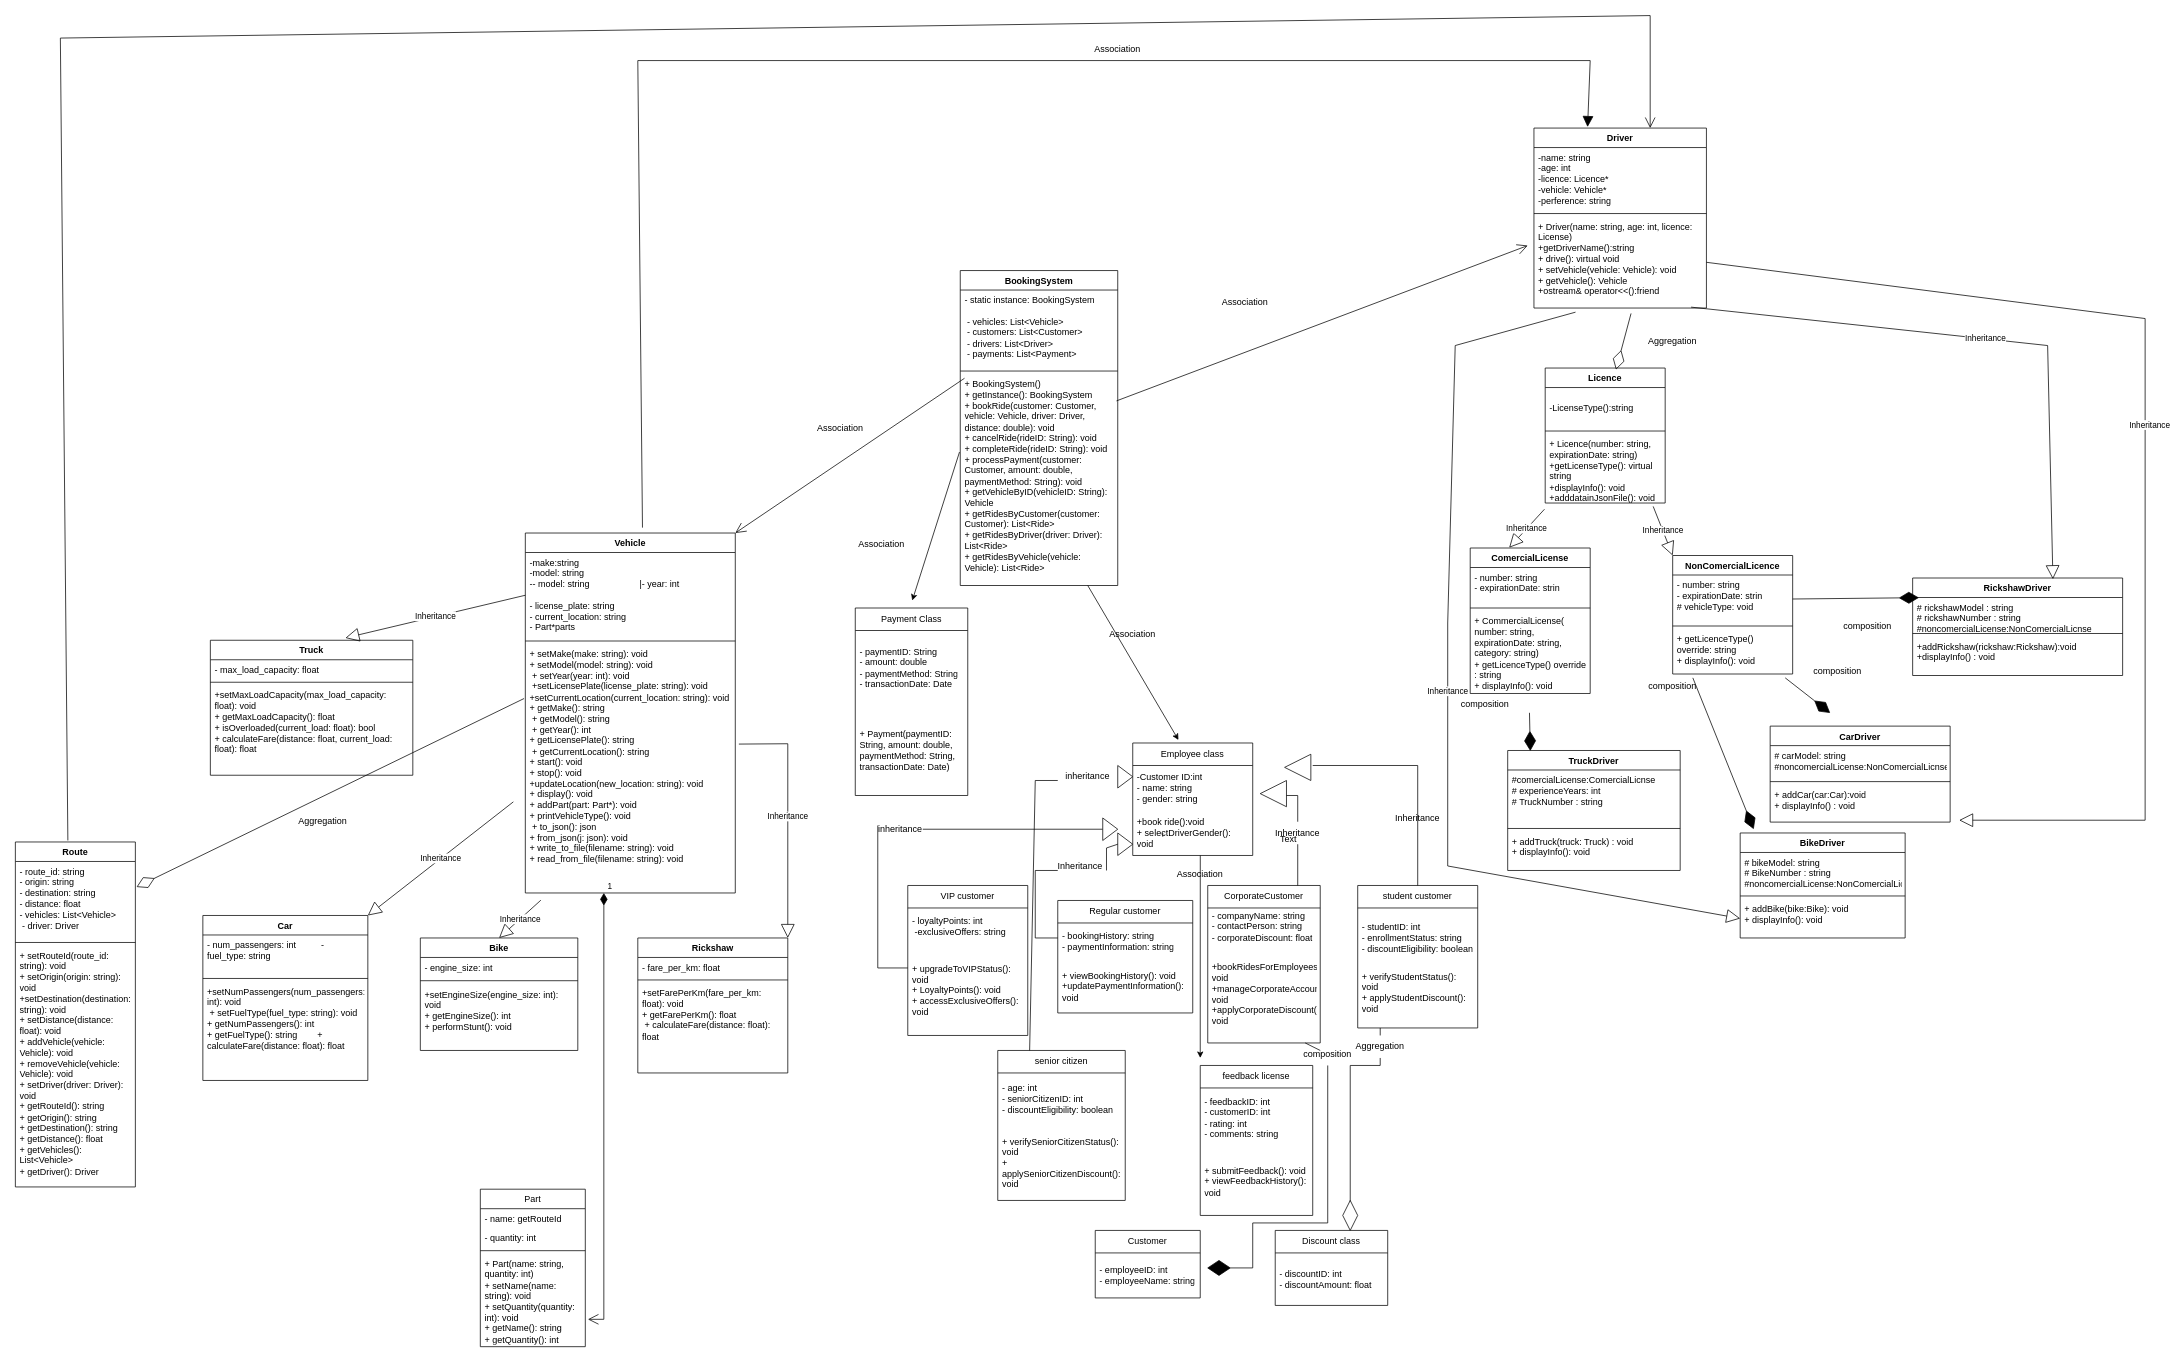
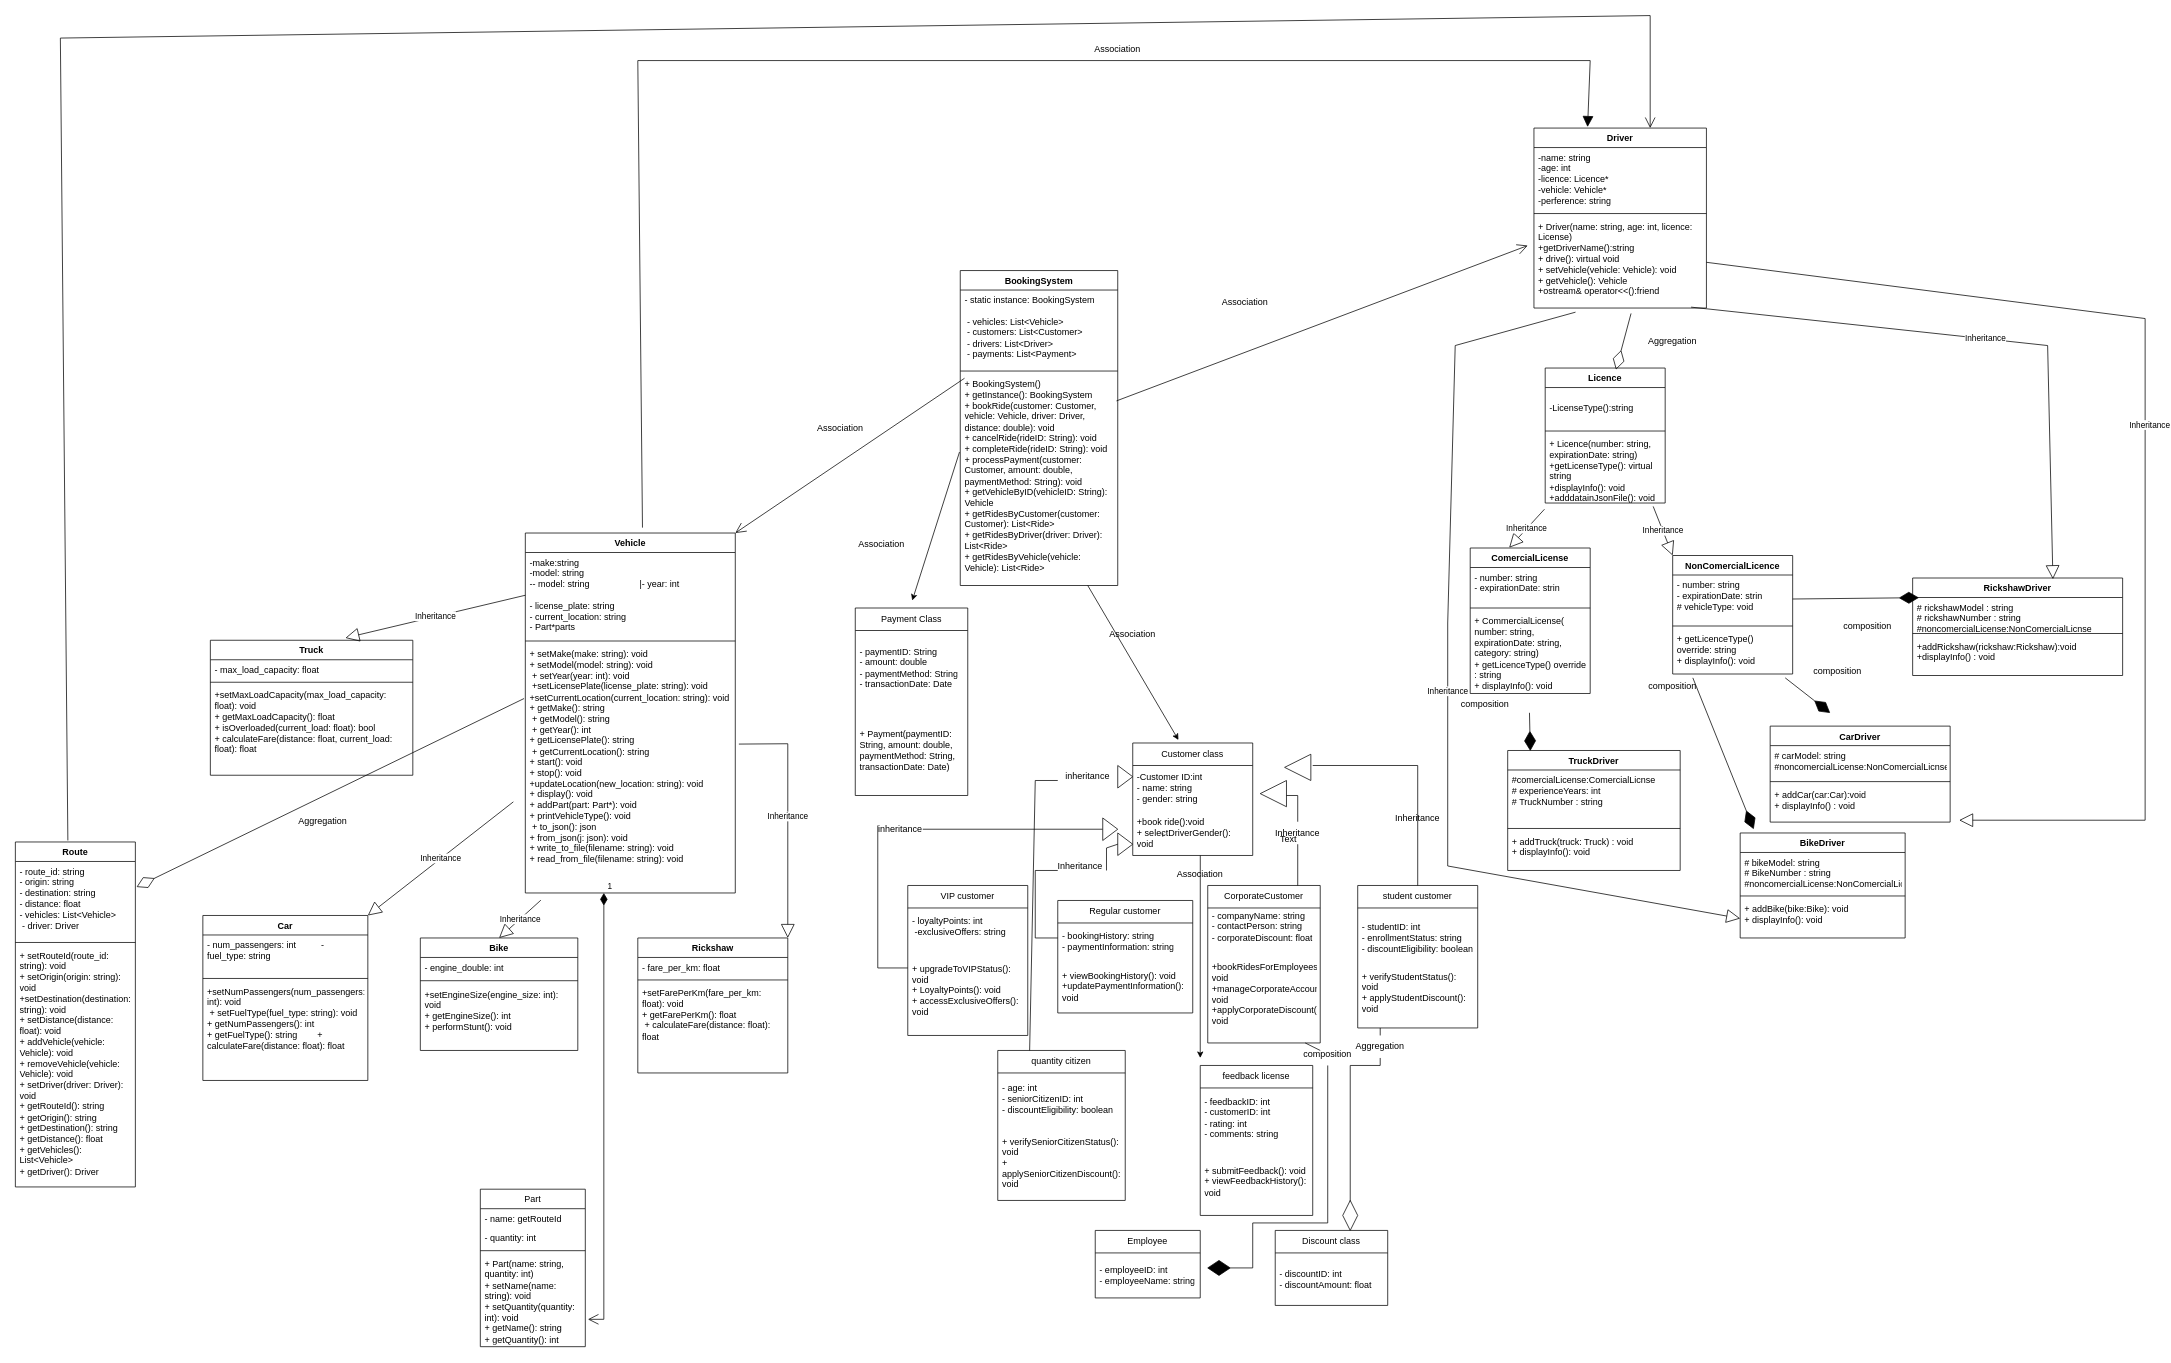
(1193, 754) -> (1193, 754)
(463, 968) -> (468, 968)
(1062, 1062) -> (1062, 1062)
(1148, 1242) -> (1148, 1242)
